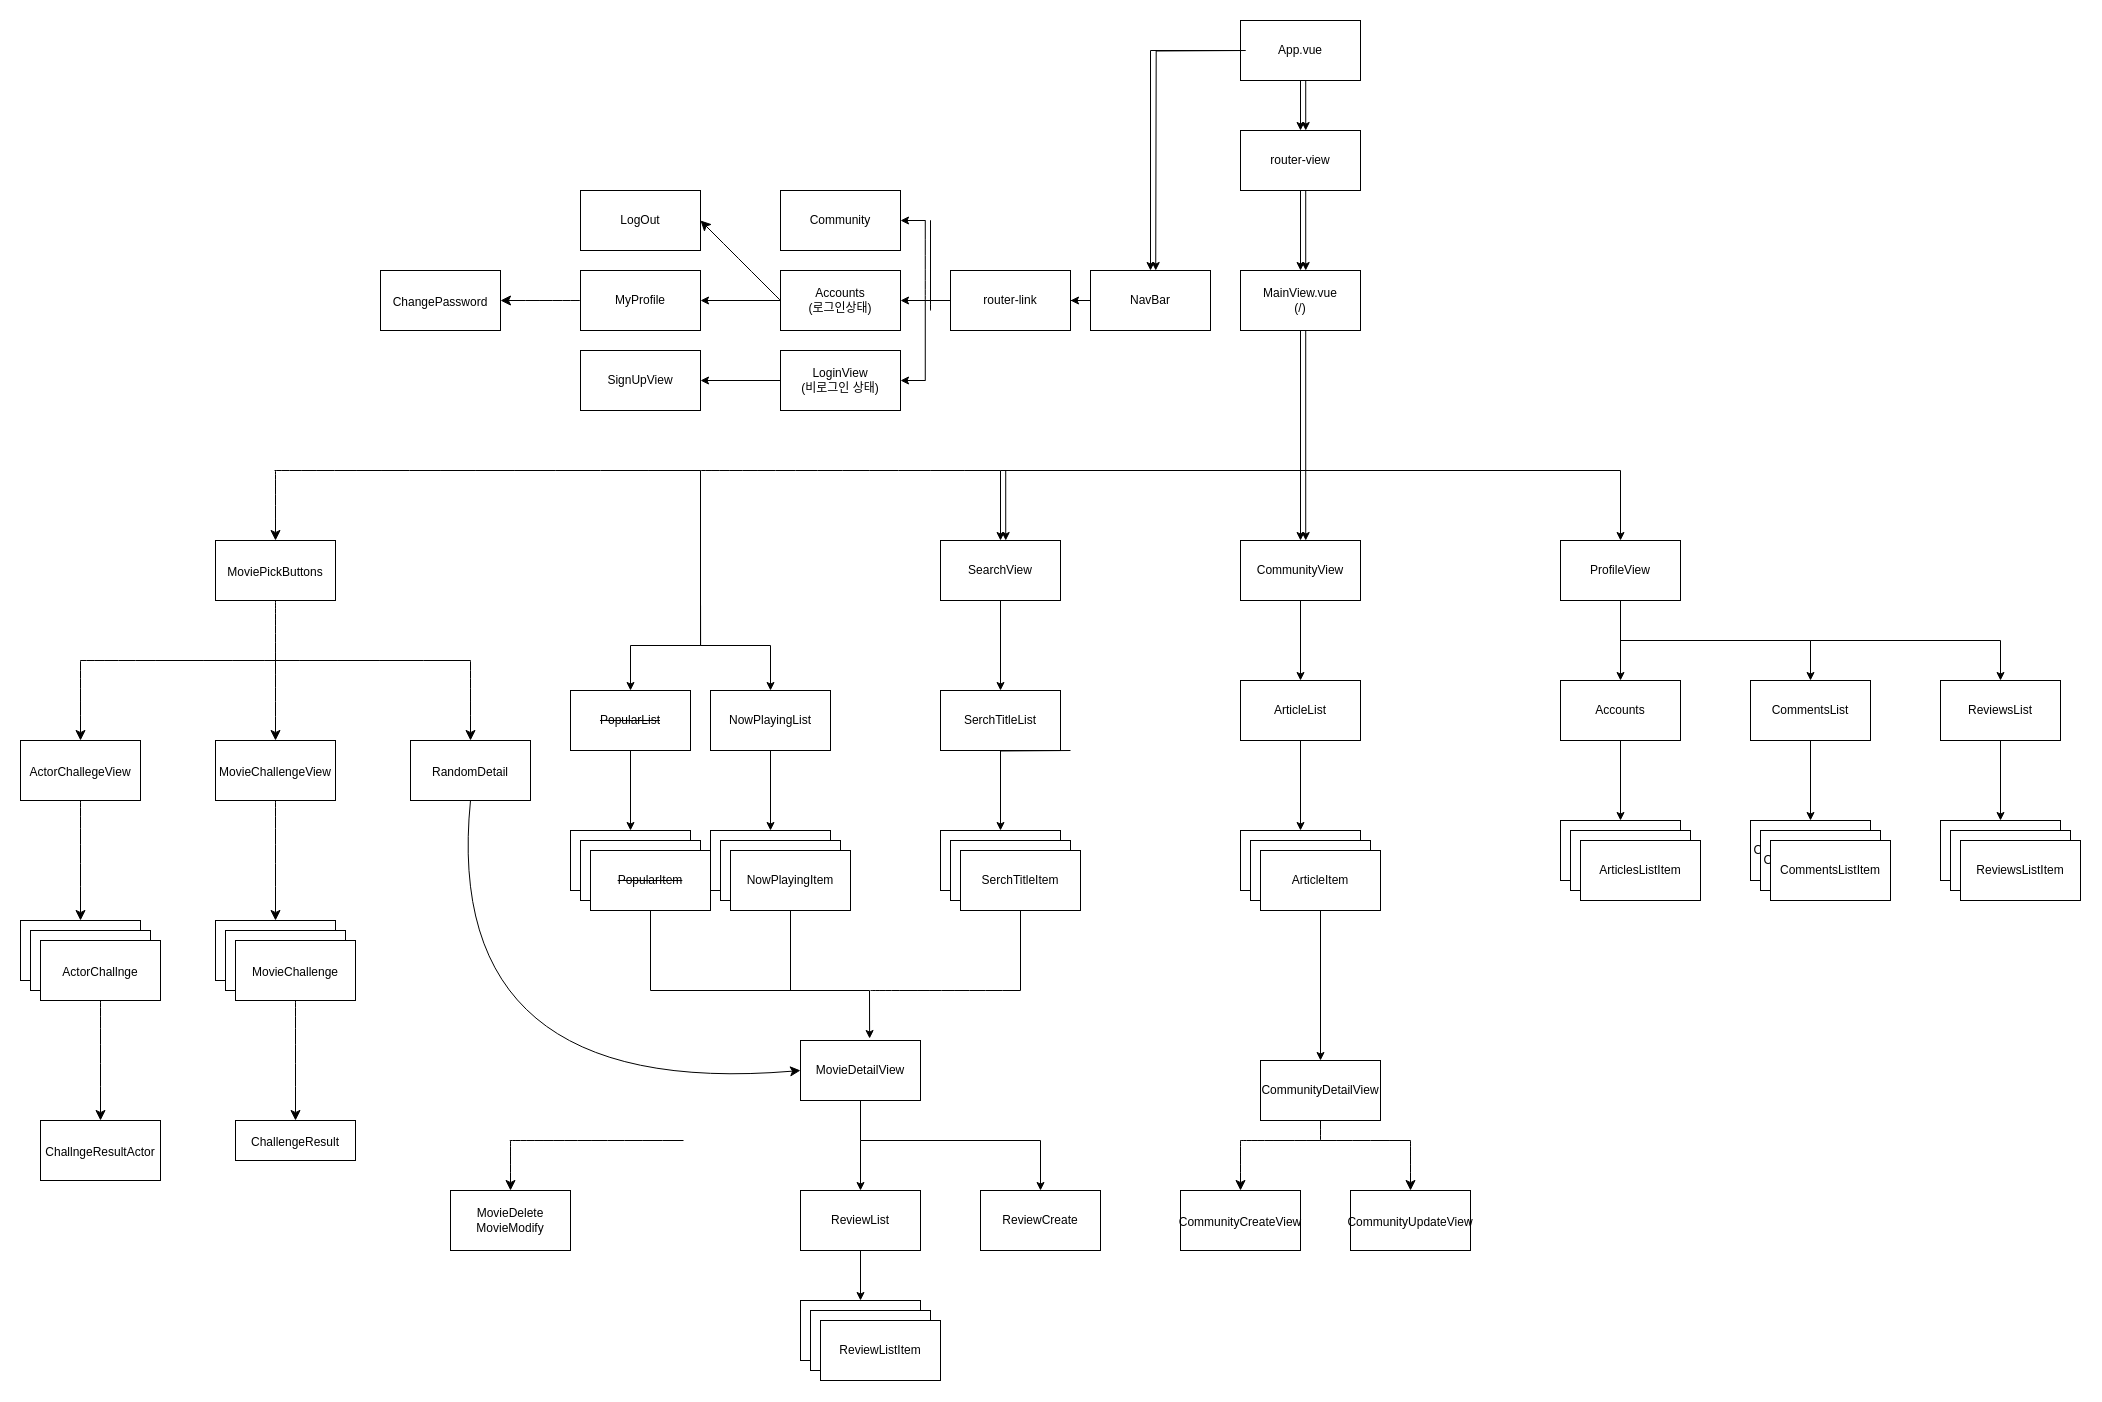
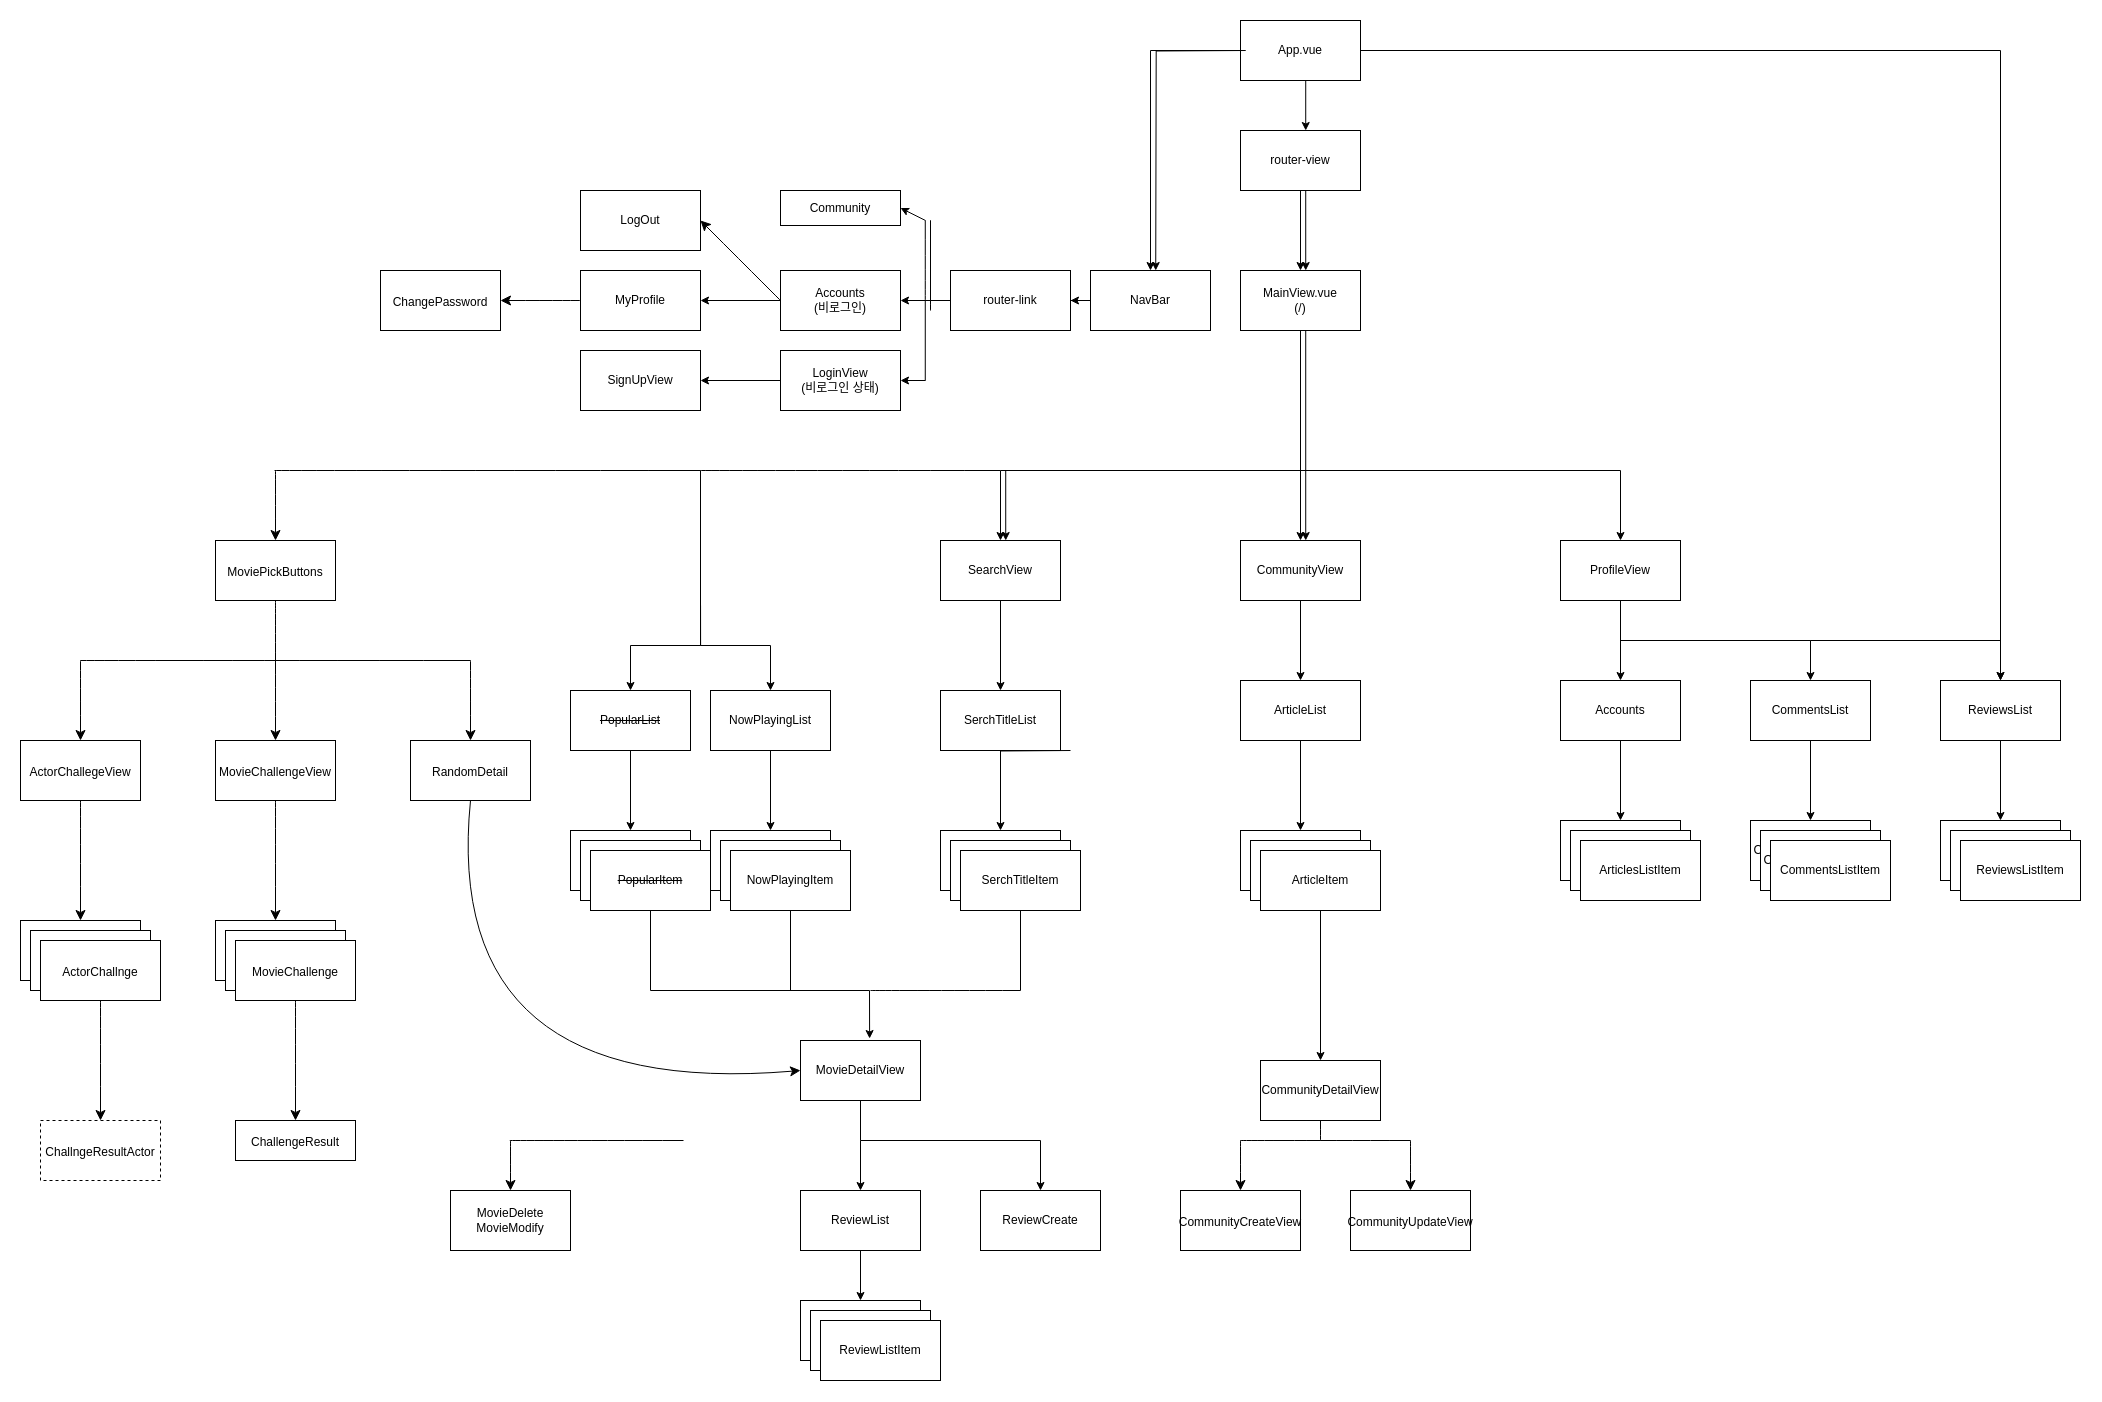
(1301, 102) -> (1974, 51)
(841, 221) -> (841, 208)
(841, 301) -> (841, 301)
(101, 1151) -> (101, 1151)
